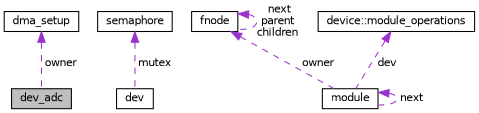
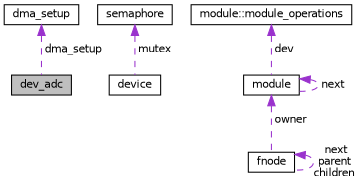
(396, 22) -> (271, 15)
(287, 63) -> (271, 129)
(59, 64) -> (72, 50)
(135, 99) -> (135, 85)
